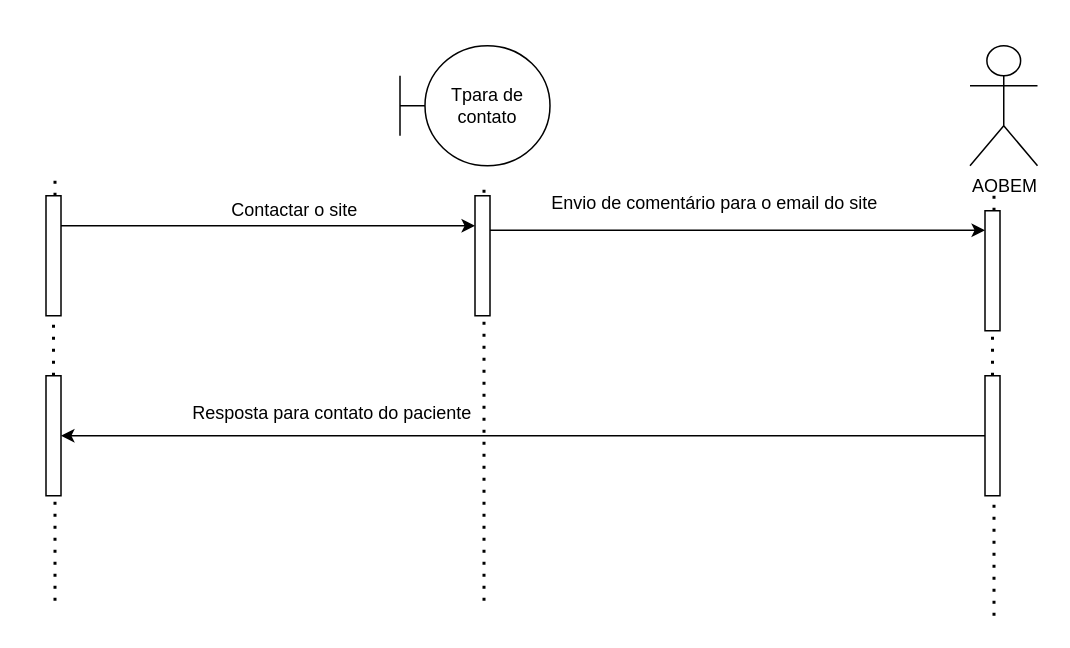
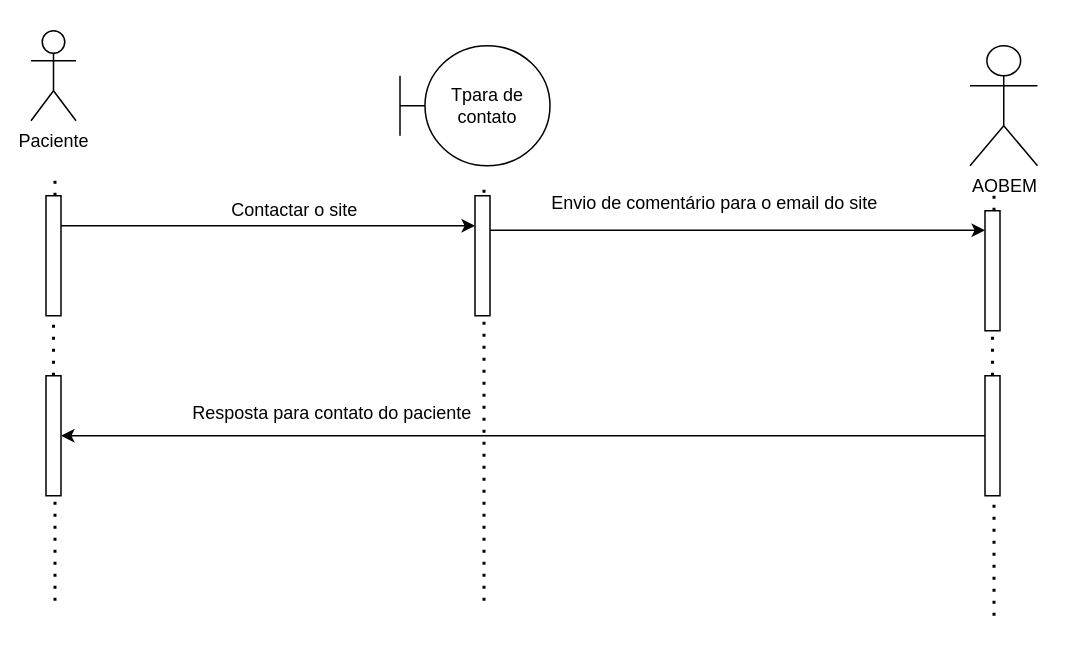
none -> (53, 76)
